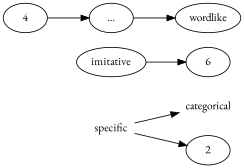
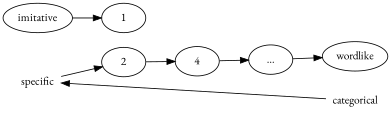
none -> (156, 62)
(208, 62) -> (124, 18)
(153, 119) -> (198, 91)
